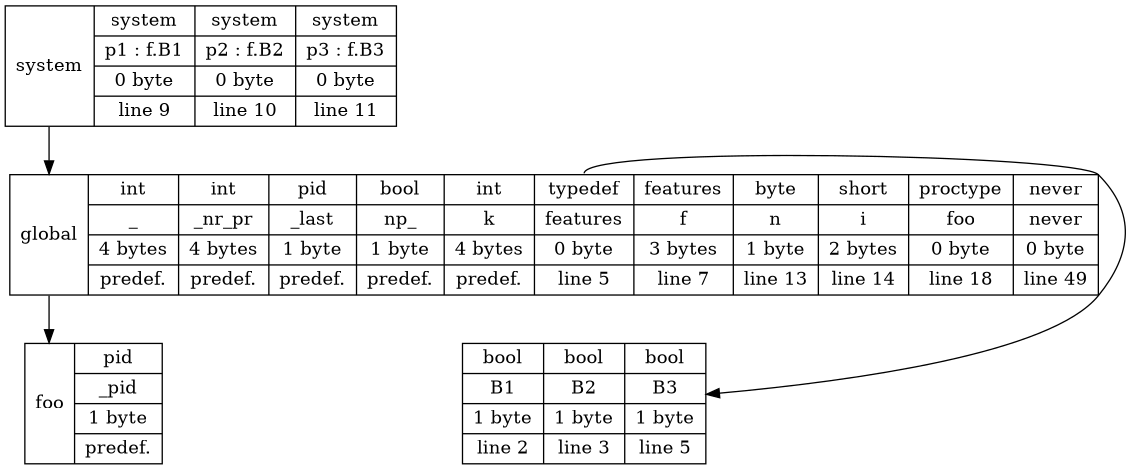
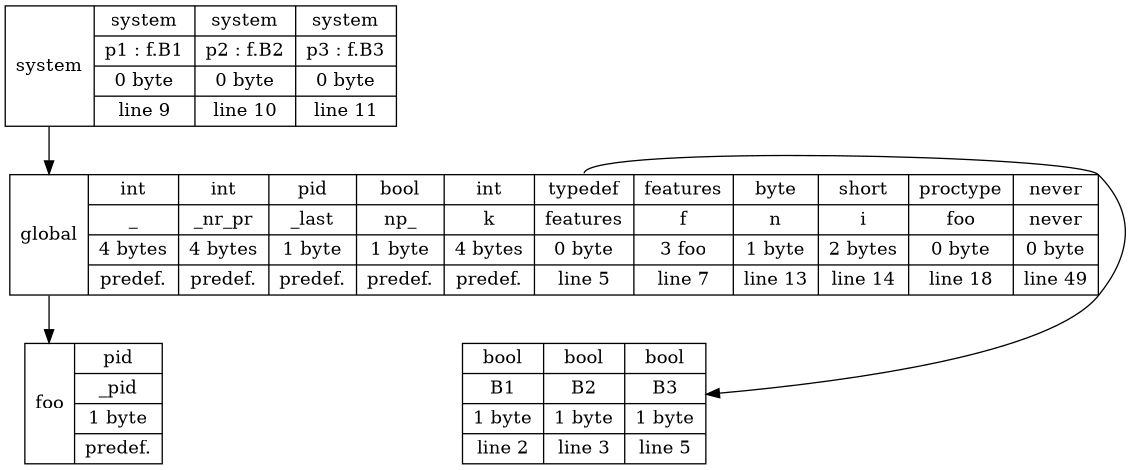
(684, 249) -> (684, 249)
